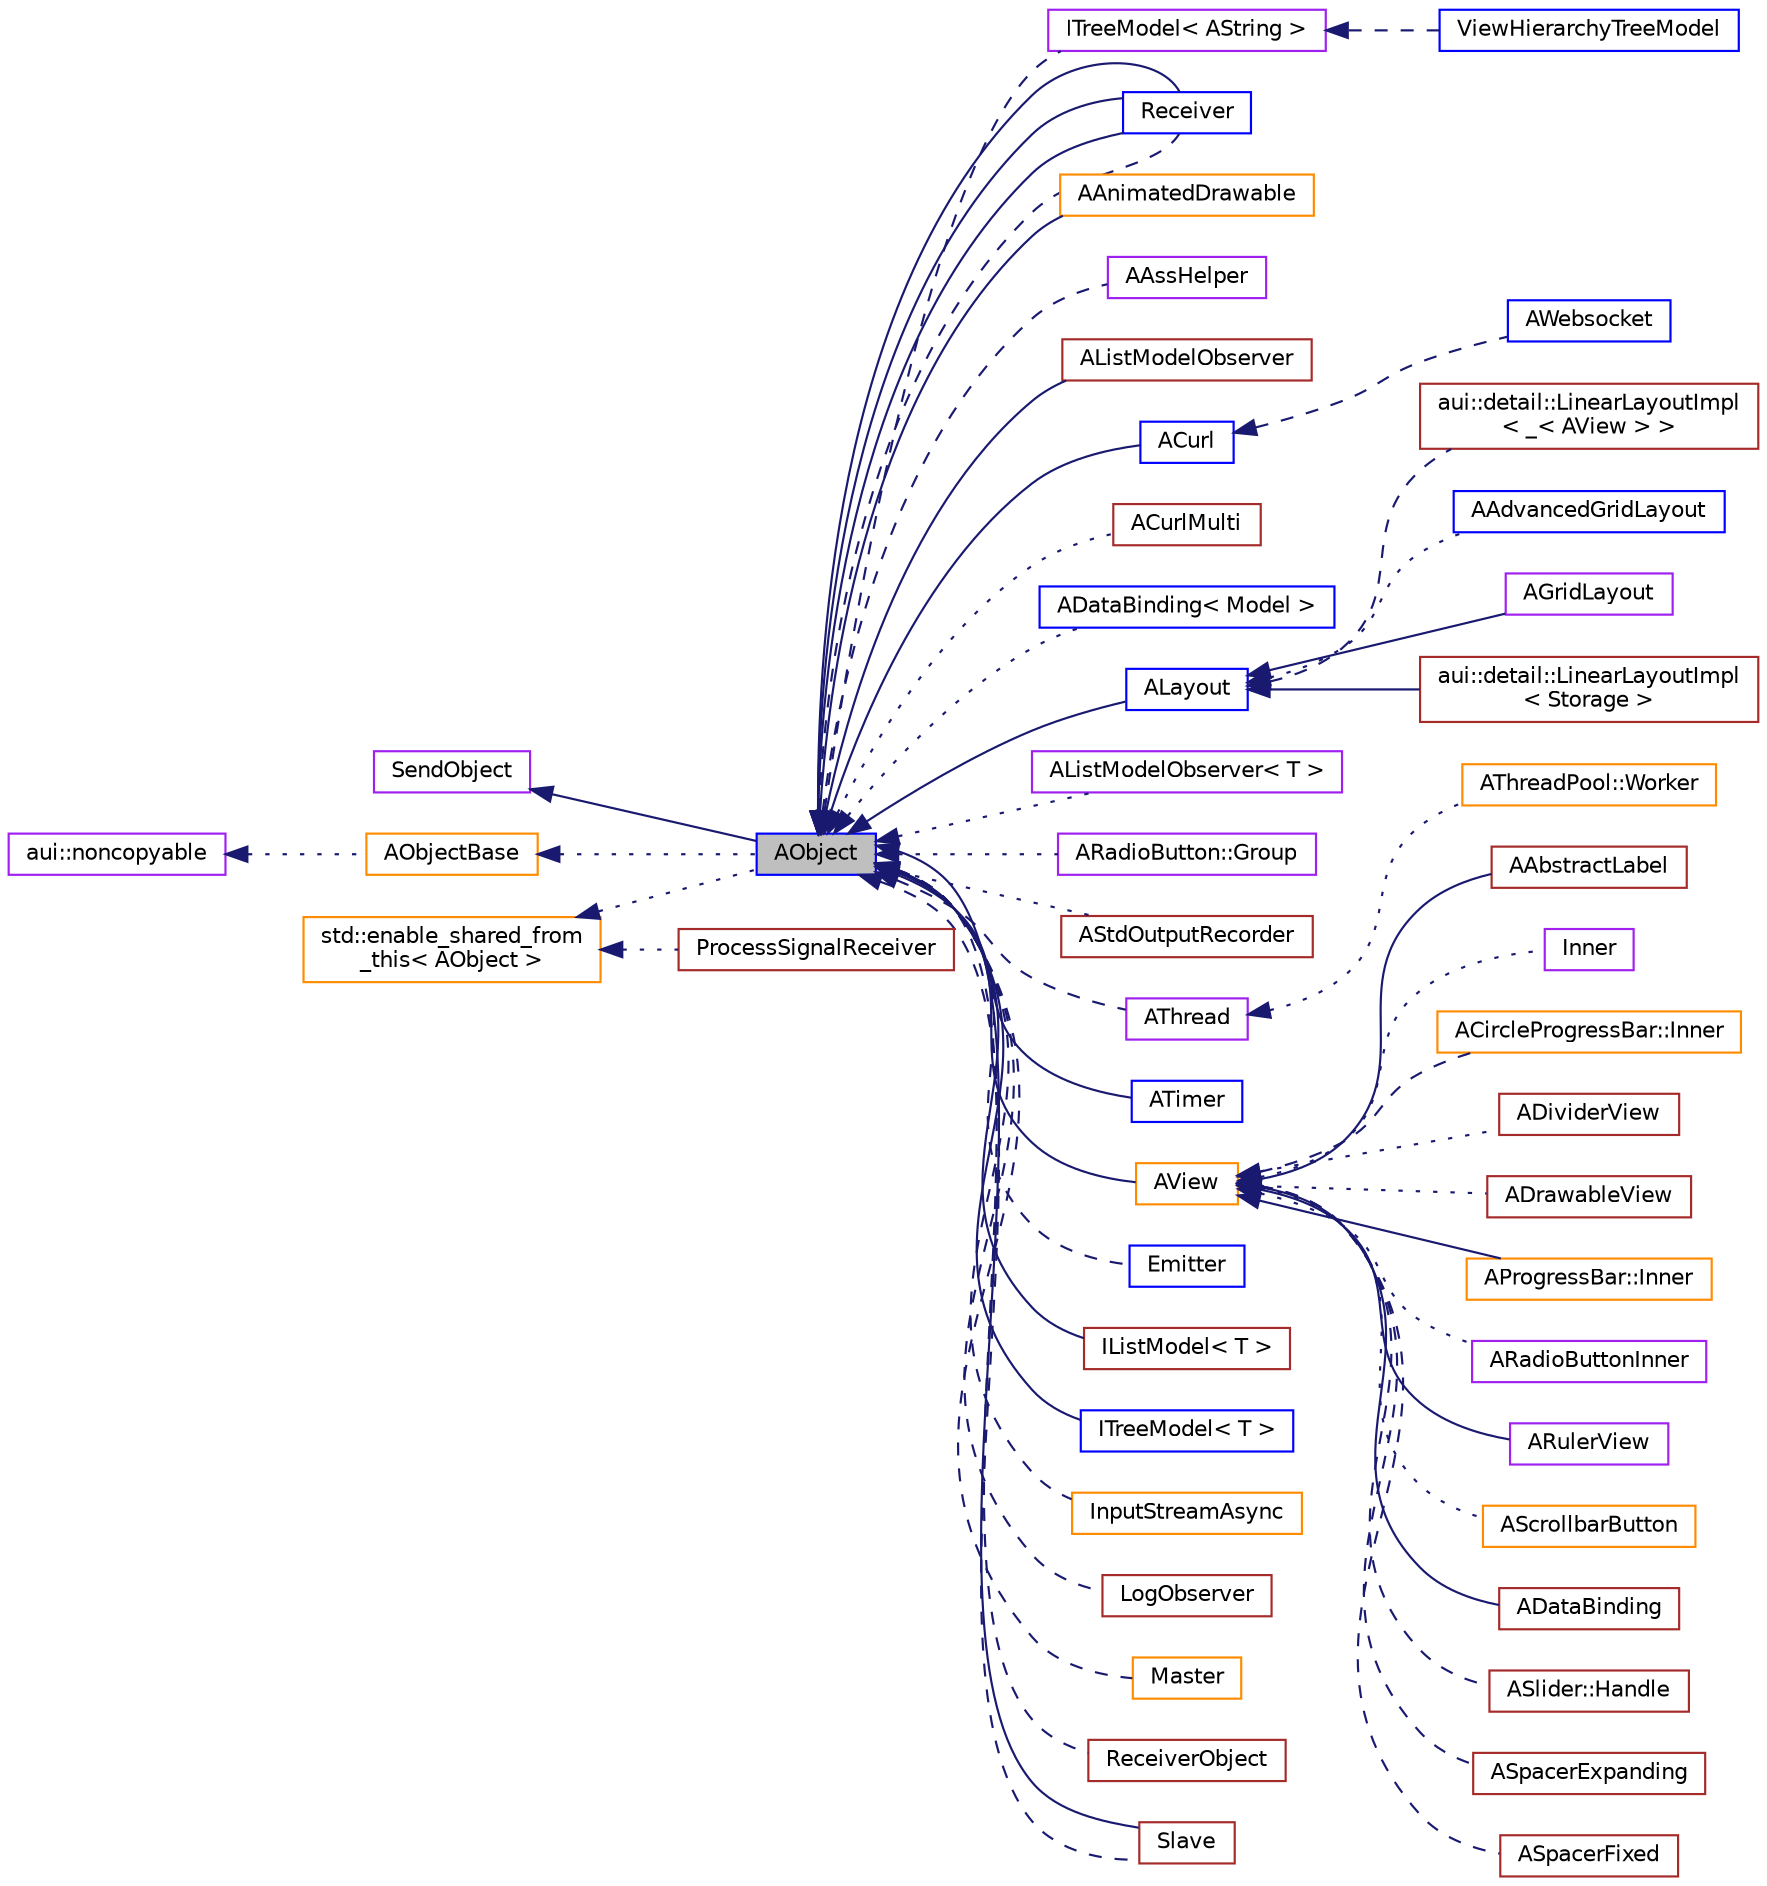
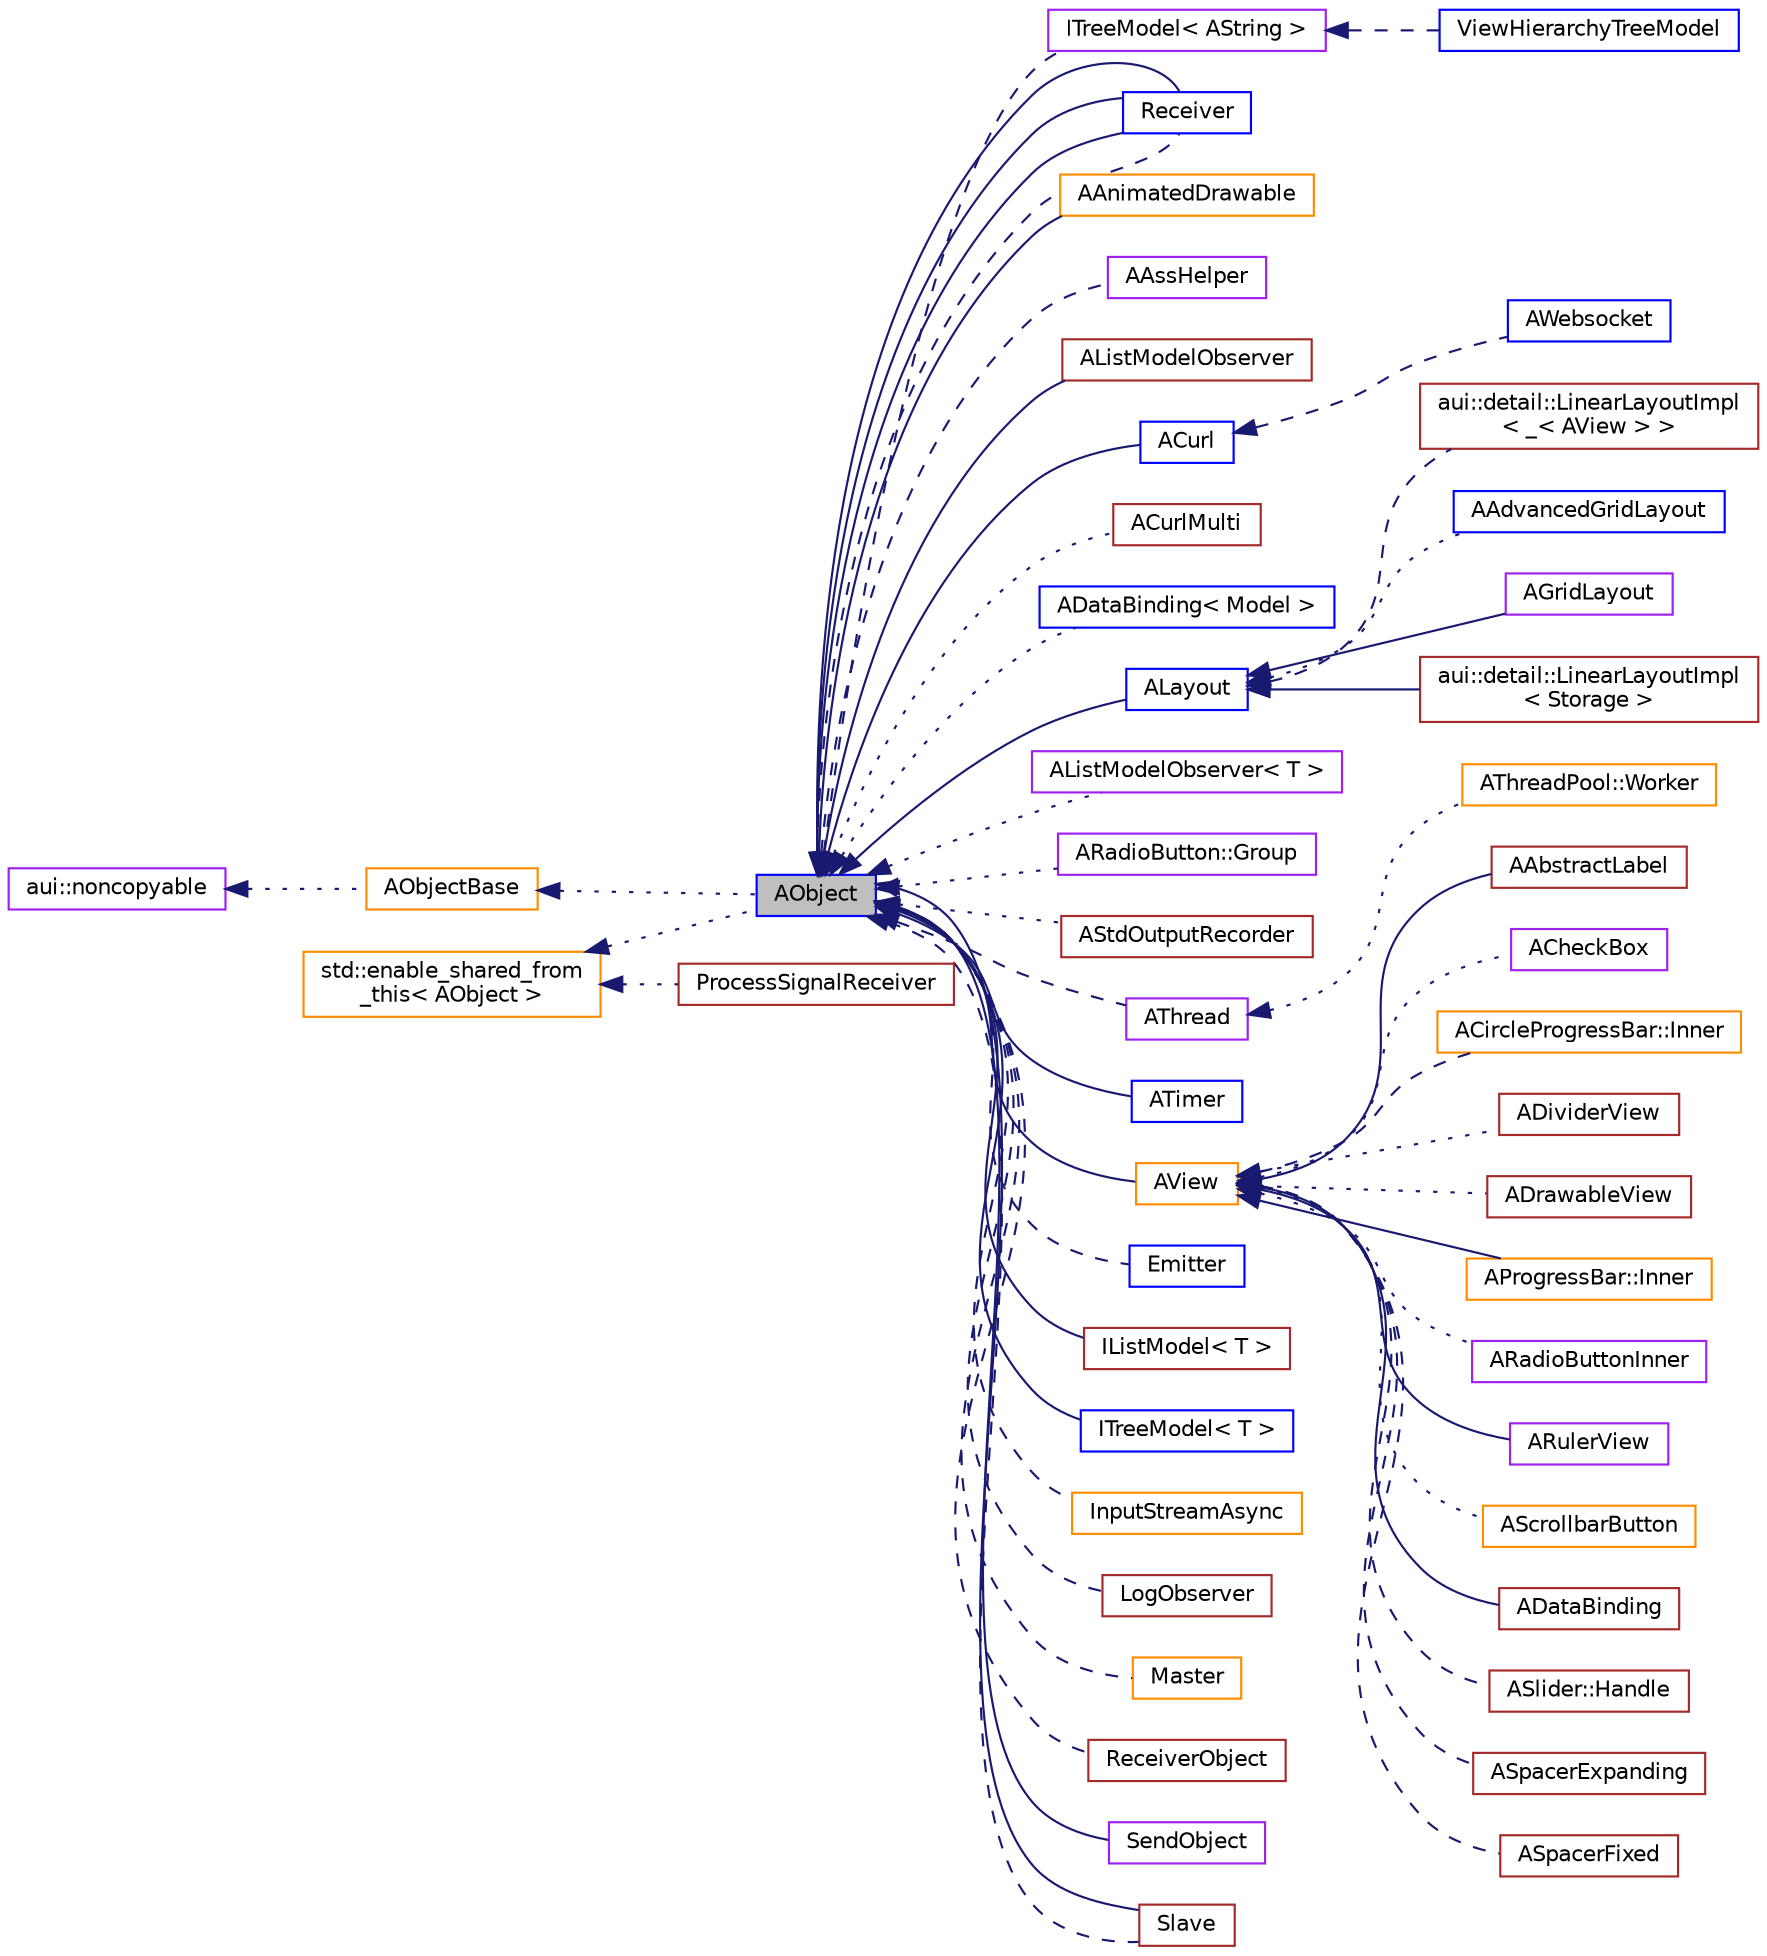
(654, 818) -> (990, 1382)
(1589, 950) -> (1589, 950)
